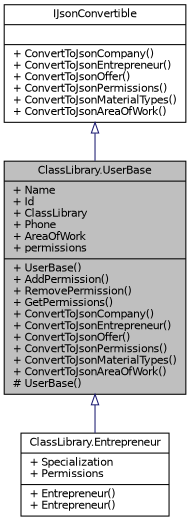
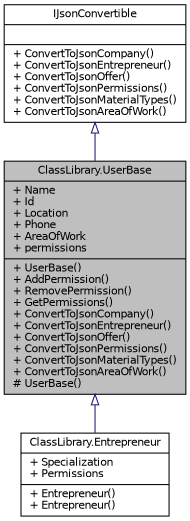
(50, 214) -> (40, 214)
